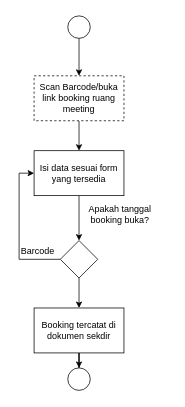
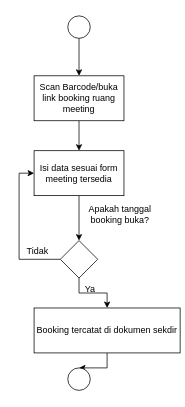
(79, 98) -> (79, 98)
(79, 173) -> (79, 173)
(38, 252) -> (38, 252)
none -> (90, 289)
(79, 330) -> (107, 330)
